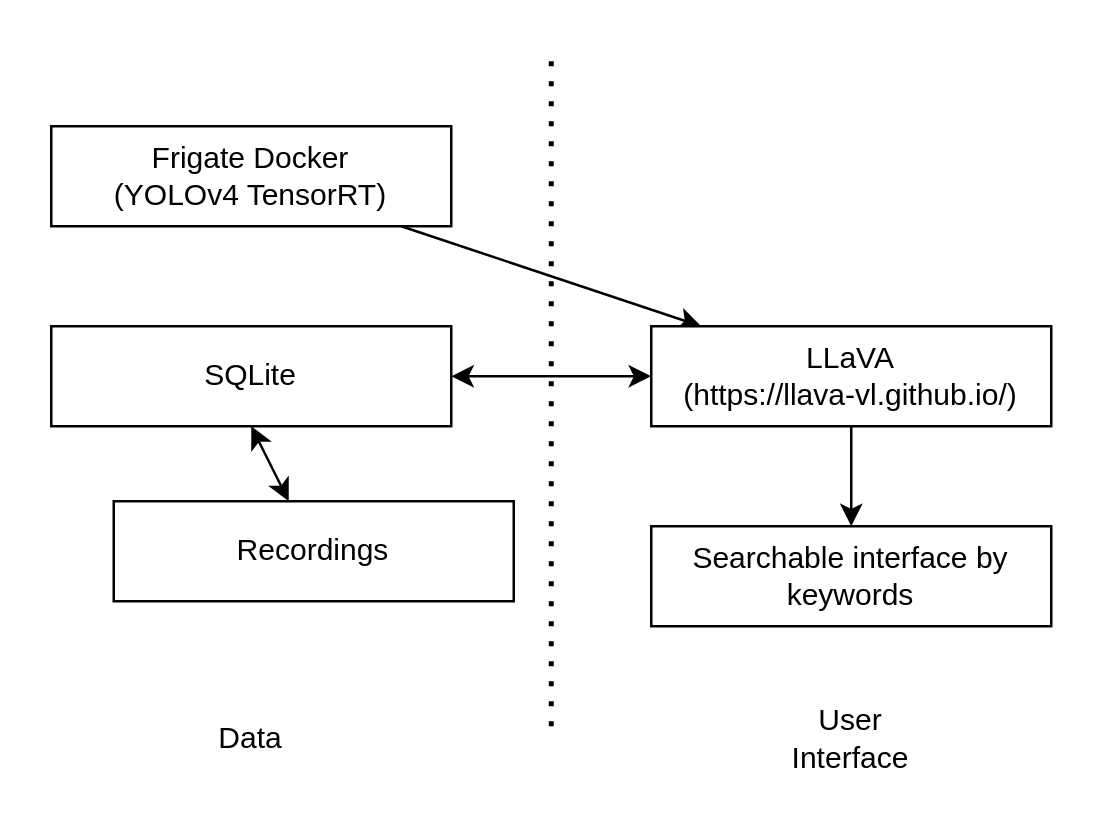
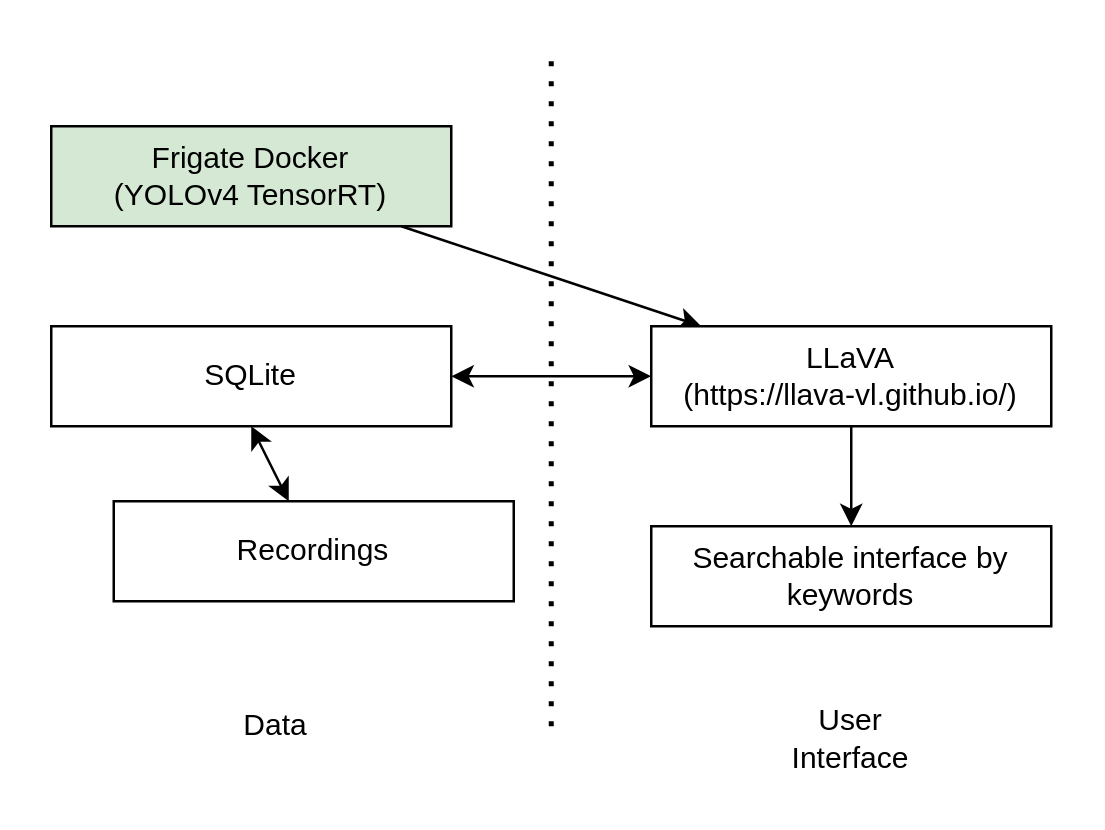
(251, 176) -> (251, 176)
(251, 739) -> (276, 726)
